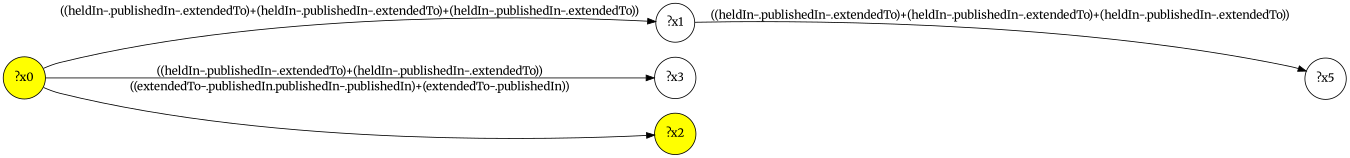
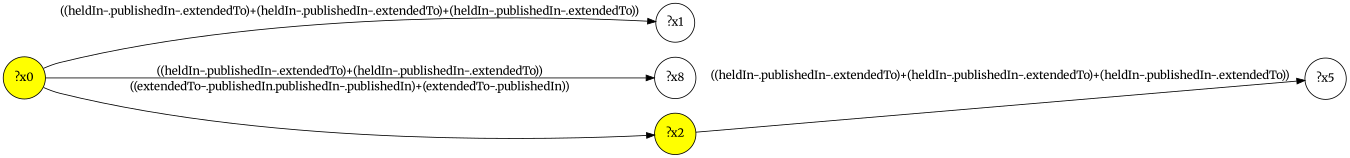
(998, 30) -> (996, 107)
(675, 78) -> (675, 78)
